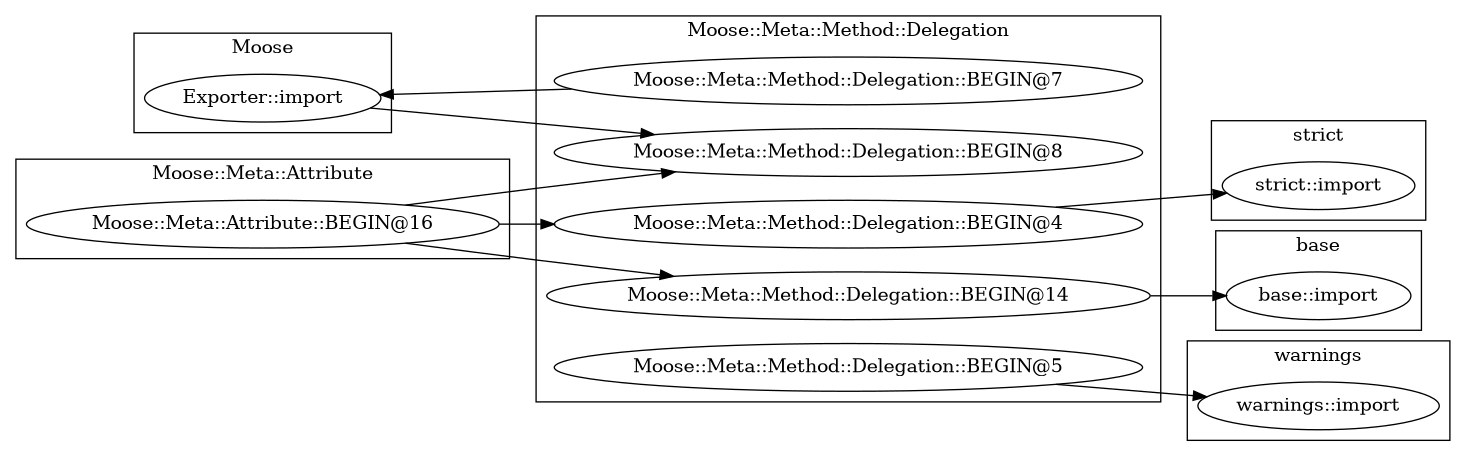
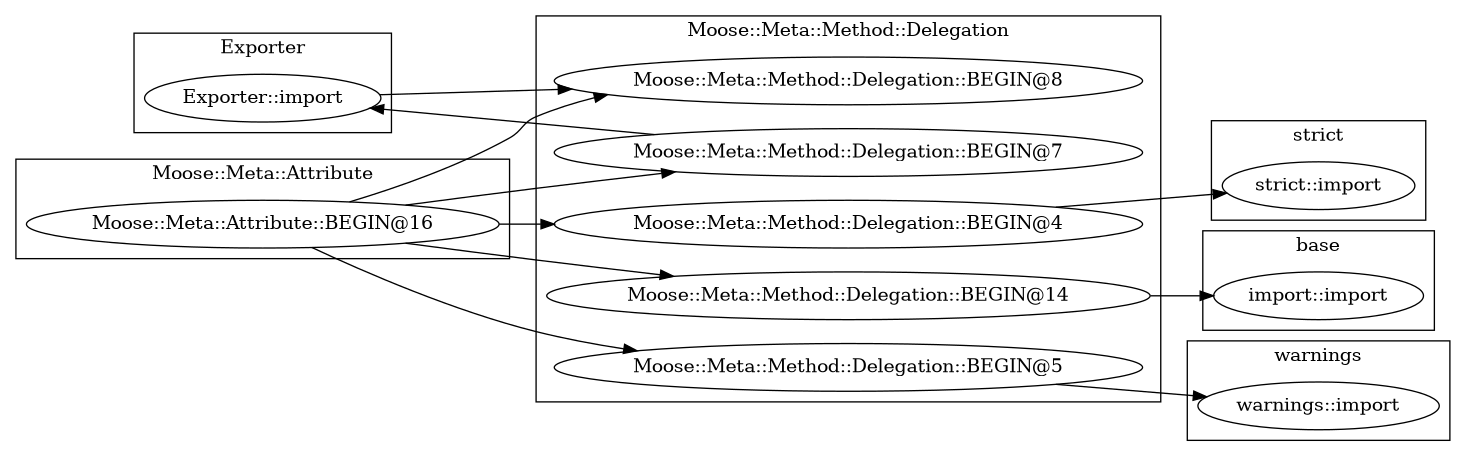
(263, 48) -> (263, 48)
none -> (527, 189)
(1319, 296) -> (1319, 296)
none -> (464, 310)
